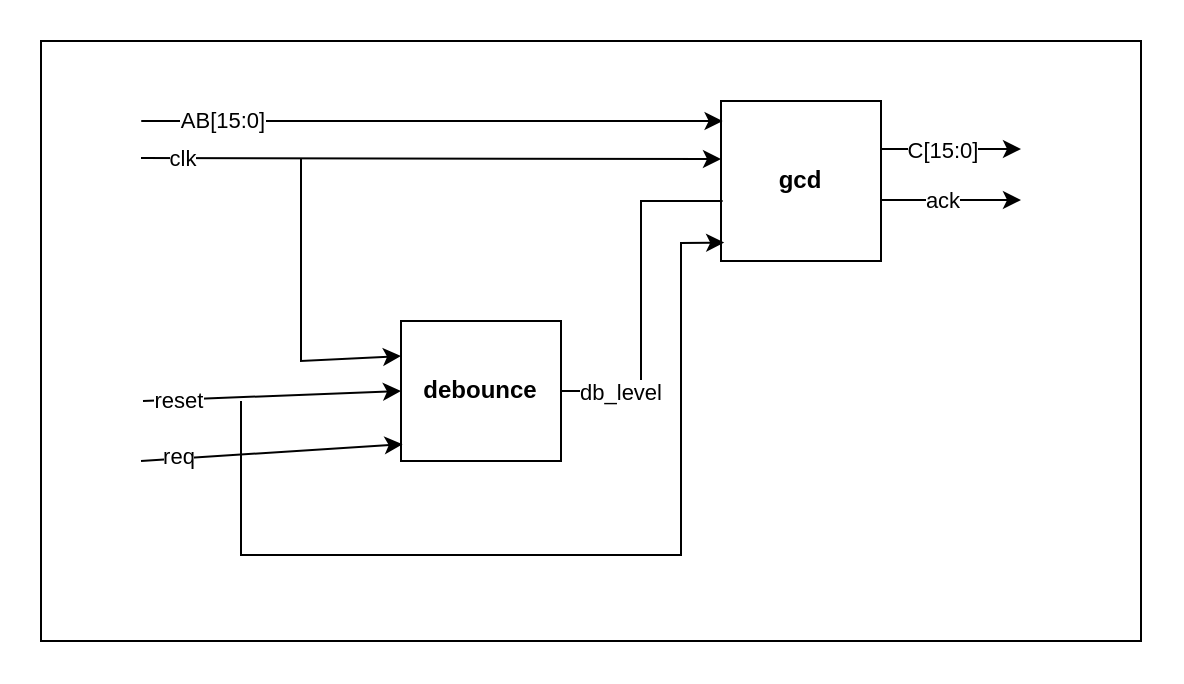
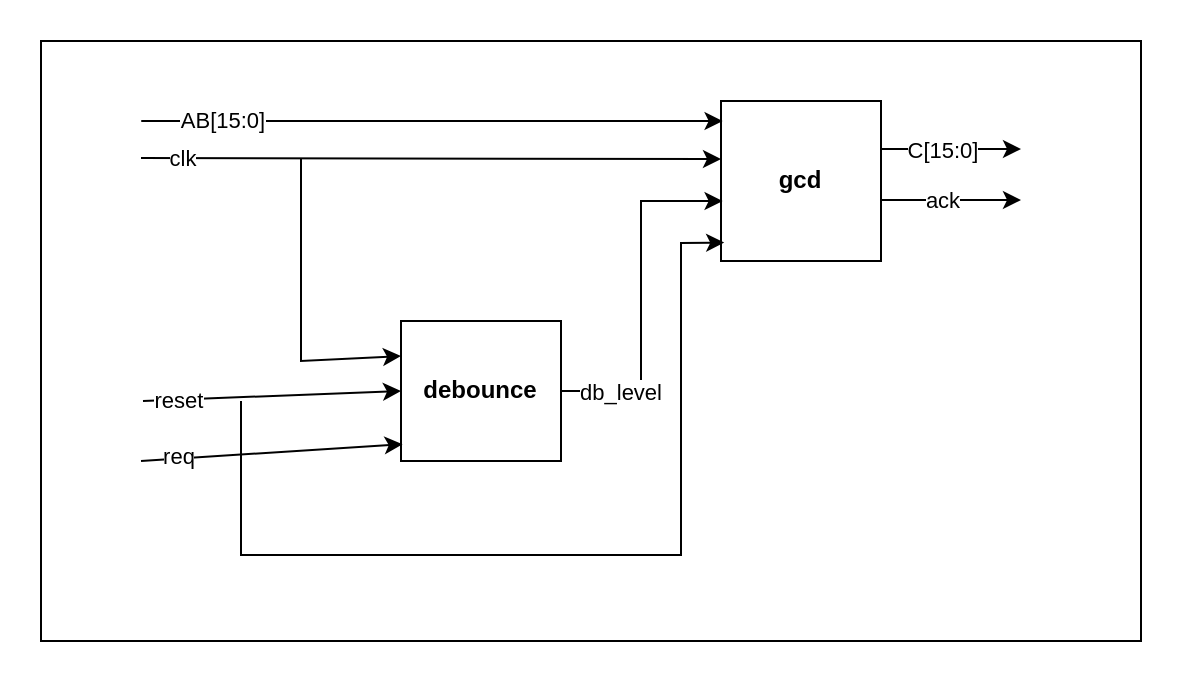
(714, 201) -> (707, 201)
